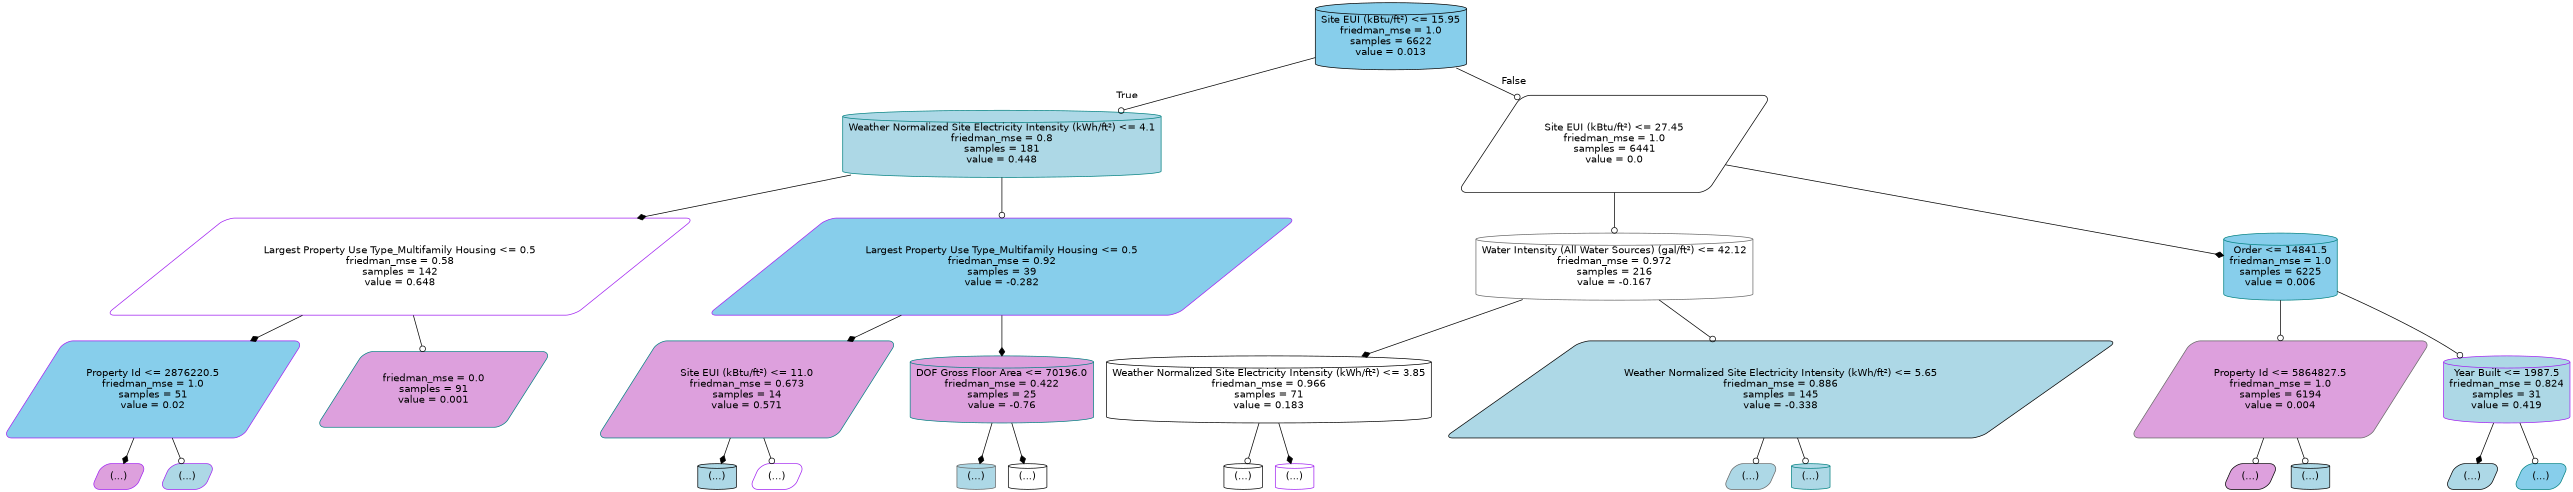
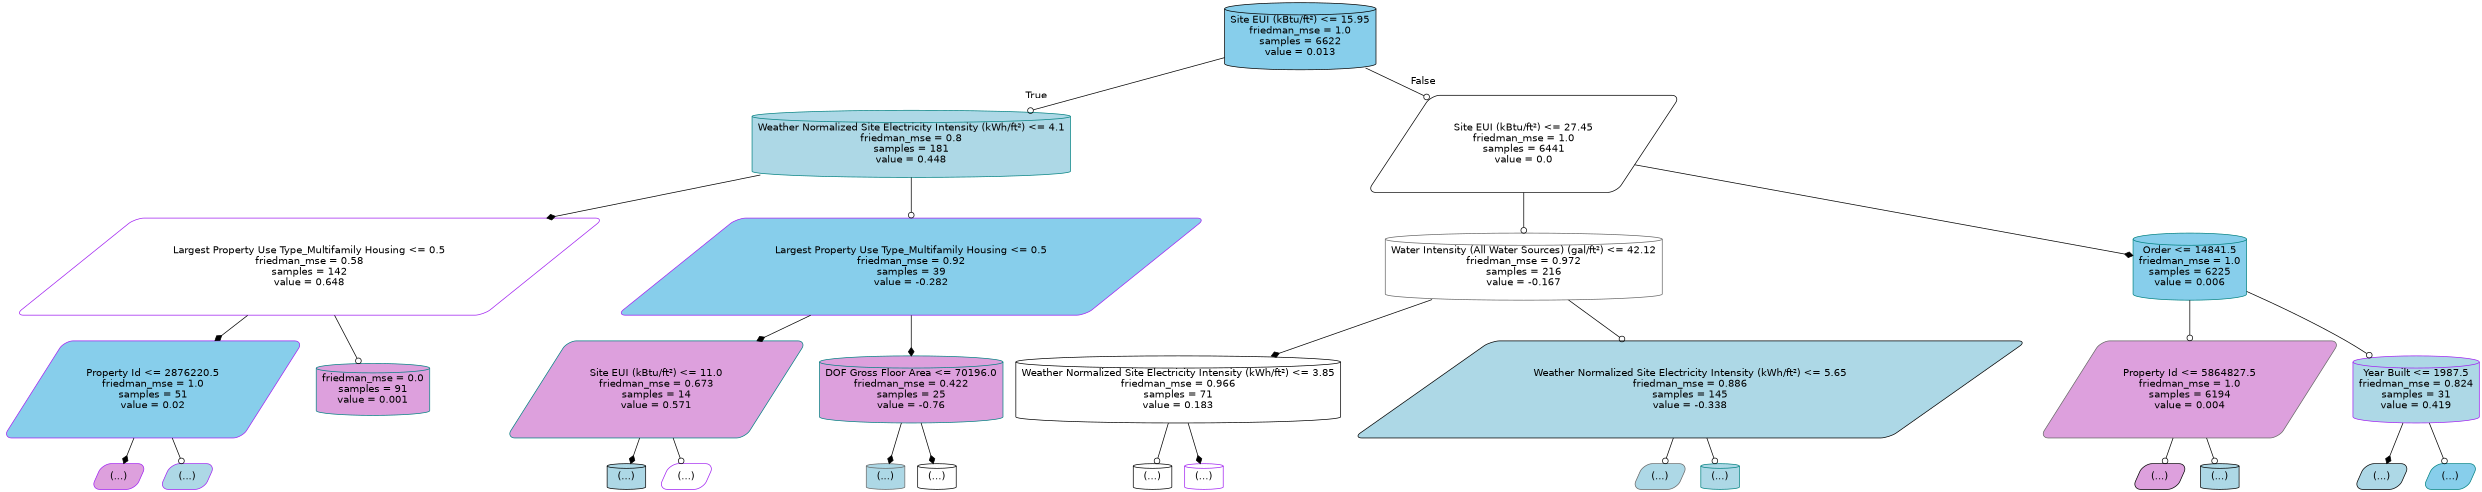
(434, 389) -> (373, 389)
